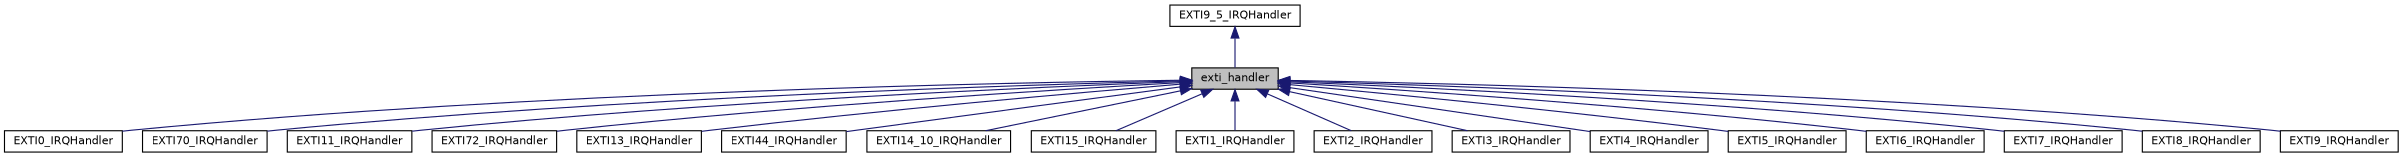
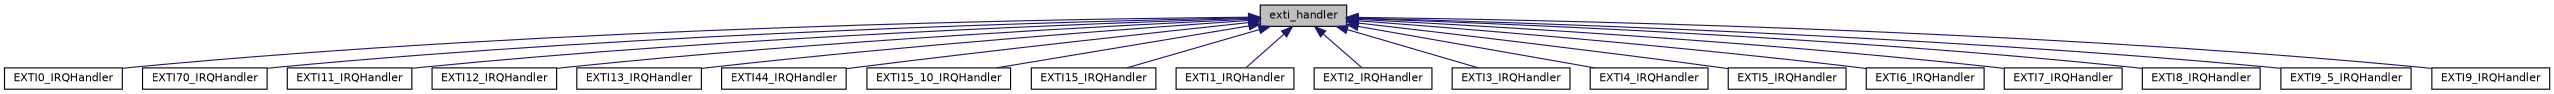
(1235, 53) -> (1935, 43)
(494, 141) -> (494, 79)
(939, 141) -> (939, 79)
